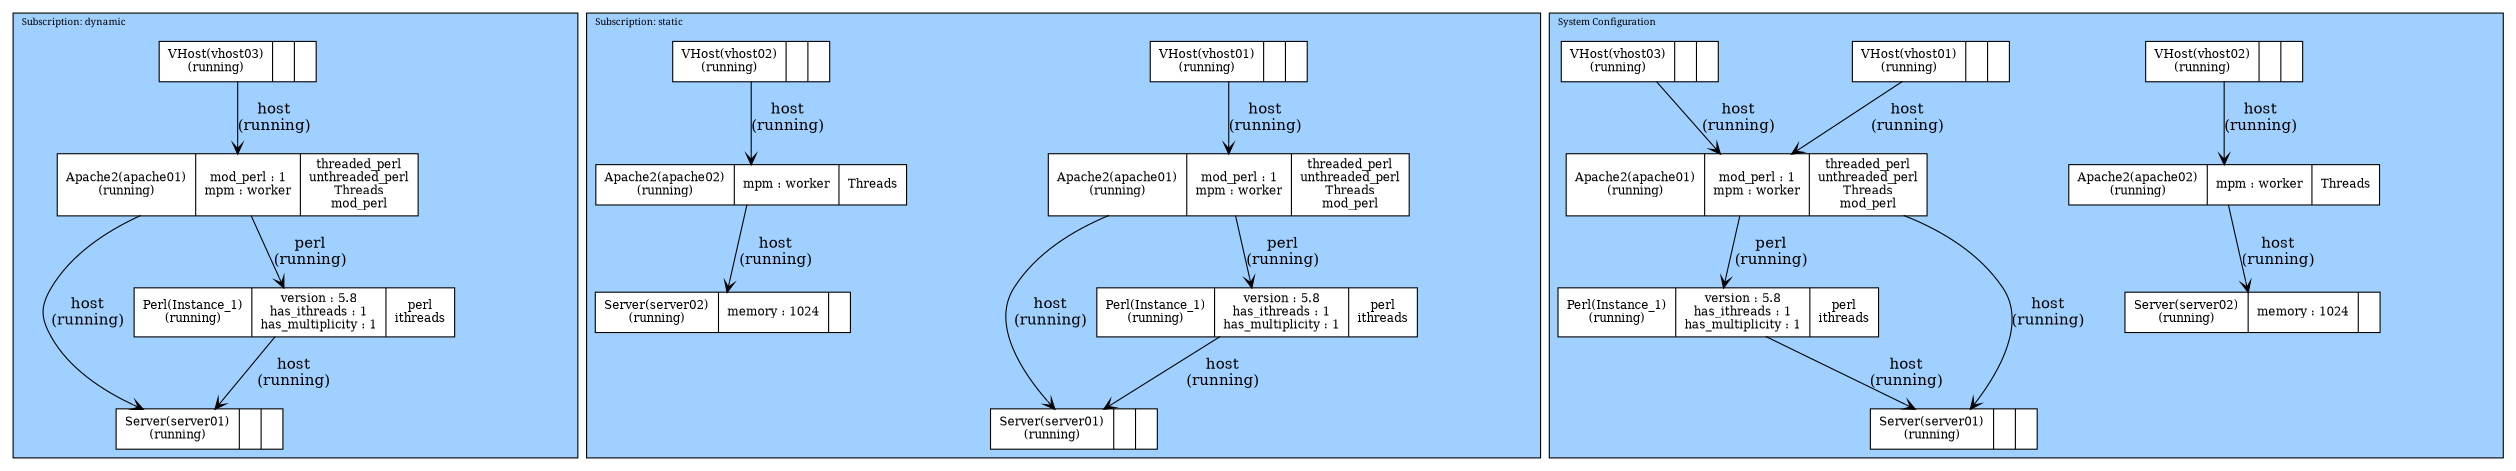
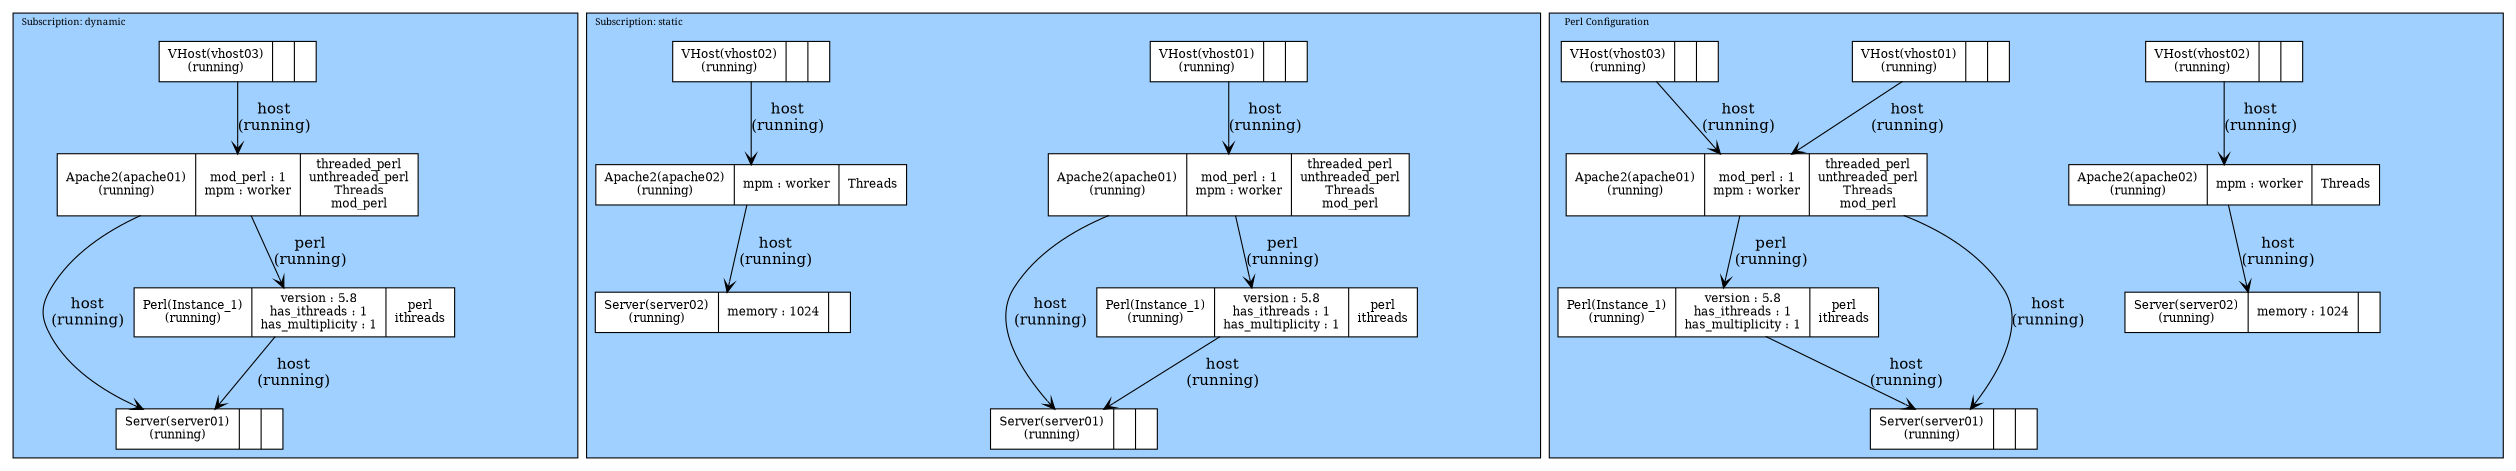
(1608, 23) -> (1608, 23)
